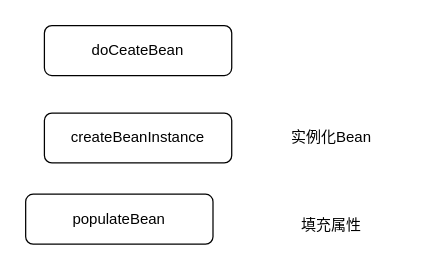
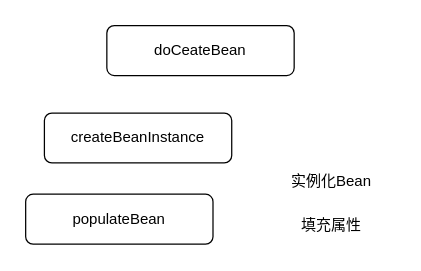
(138, 51) -> (201, 51)
(332, 138) -> (332, 182)
